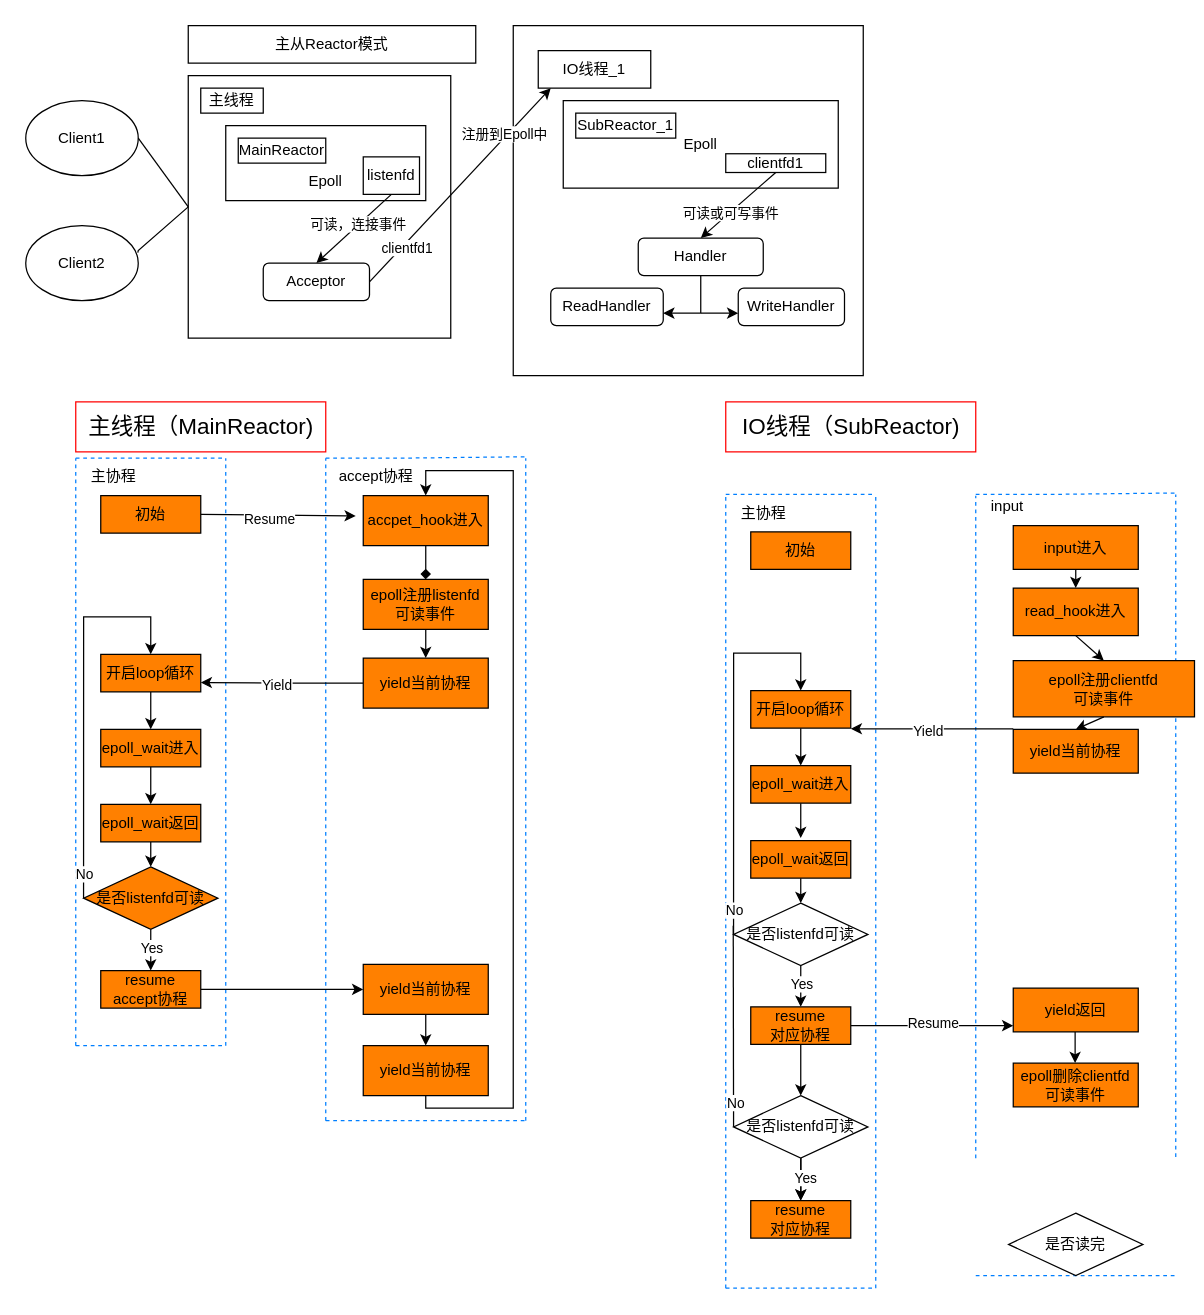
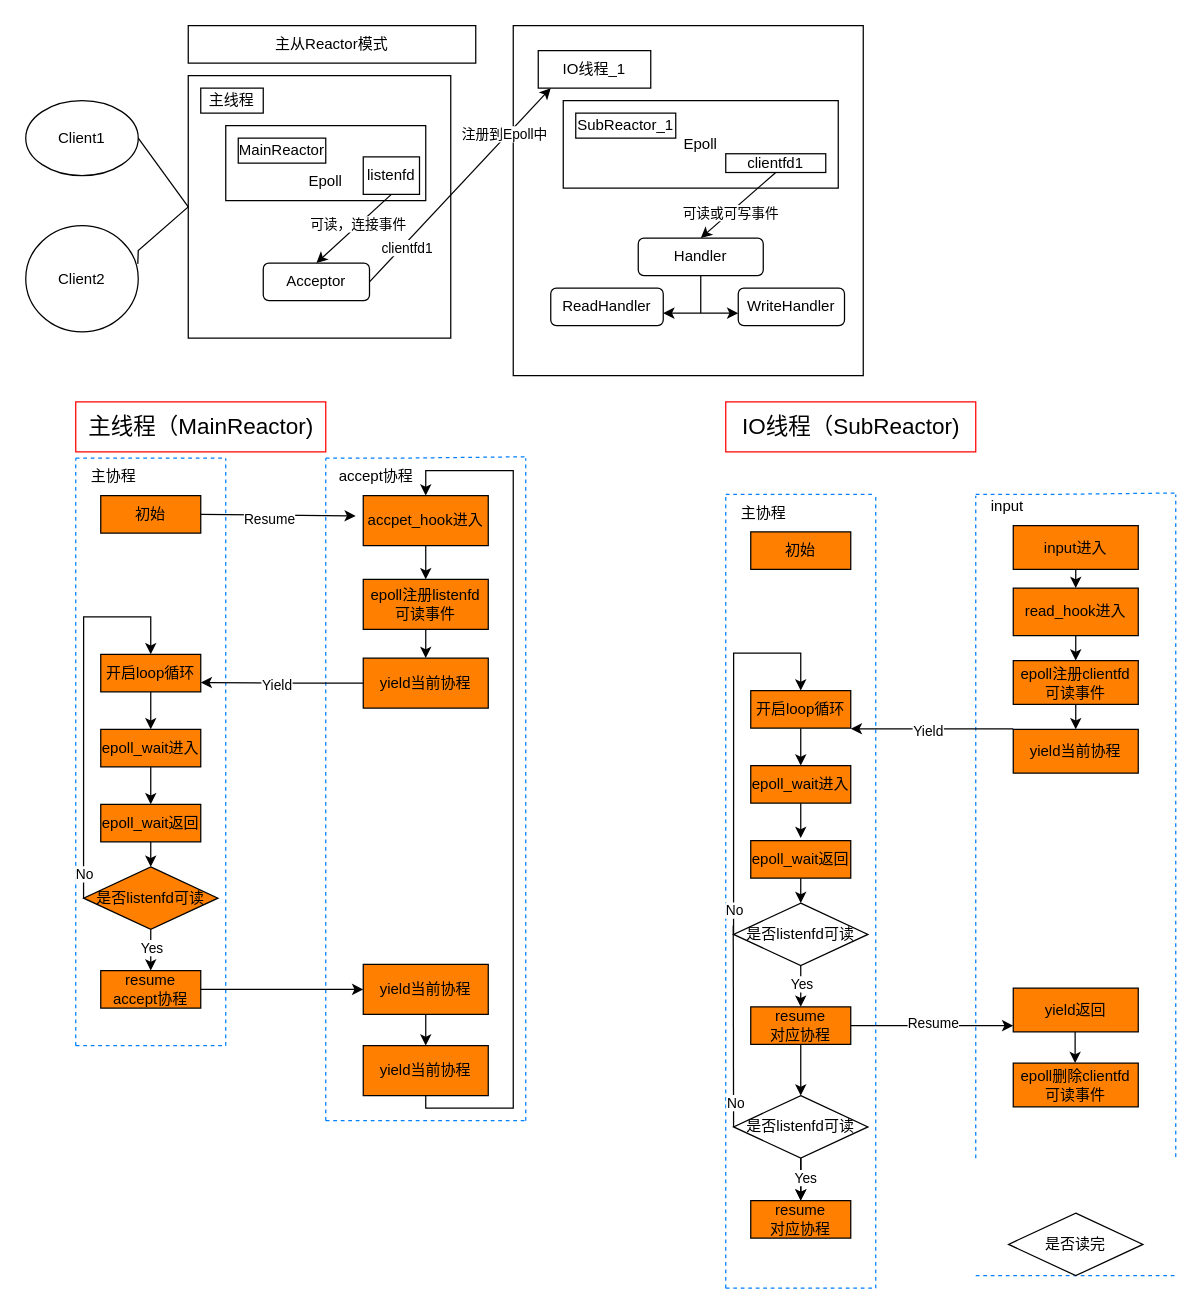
(82, 263) -> (82, 279)
(426, 568) -> (426, 569)
(1104, 689) -> (1076, 683)
